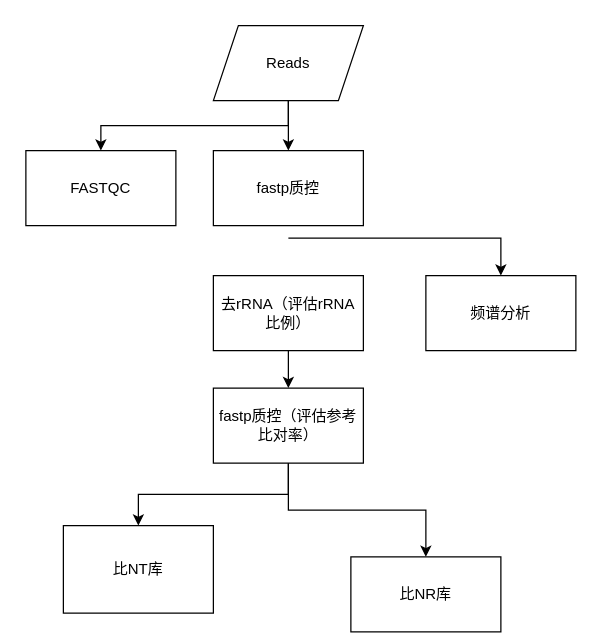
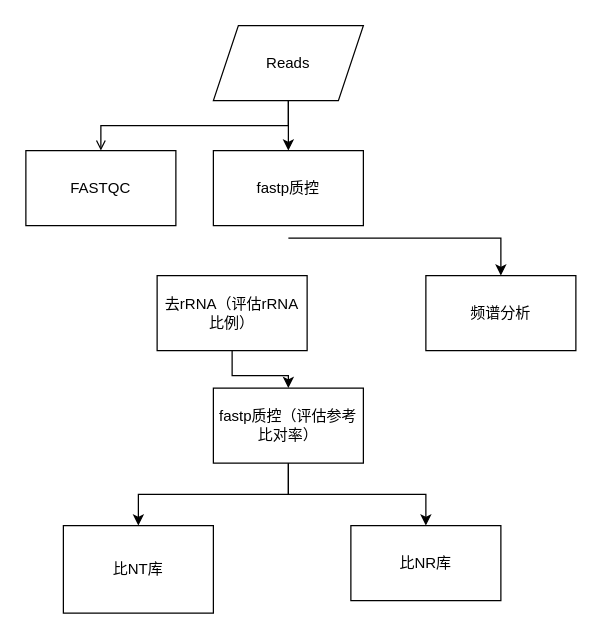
(101, 141) -> (101, 142)
(288, 313) -> (232, 313)
(426, 594) -> (426, 563)
